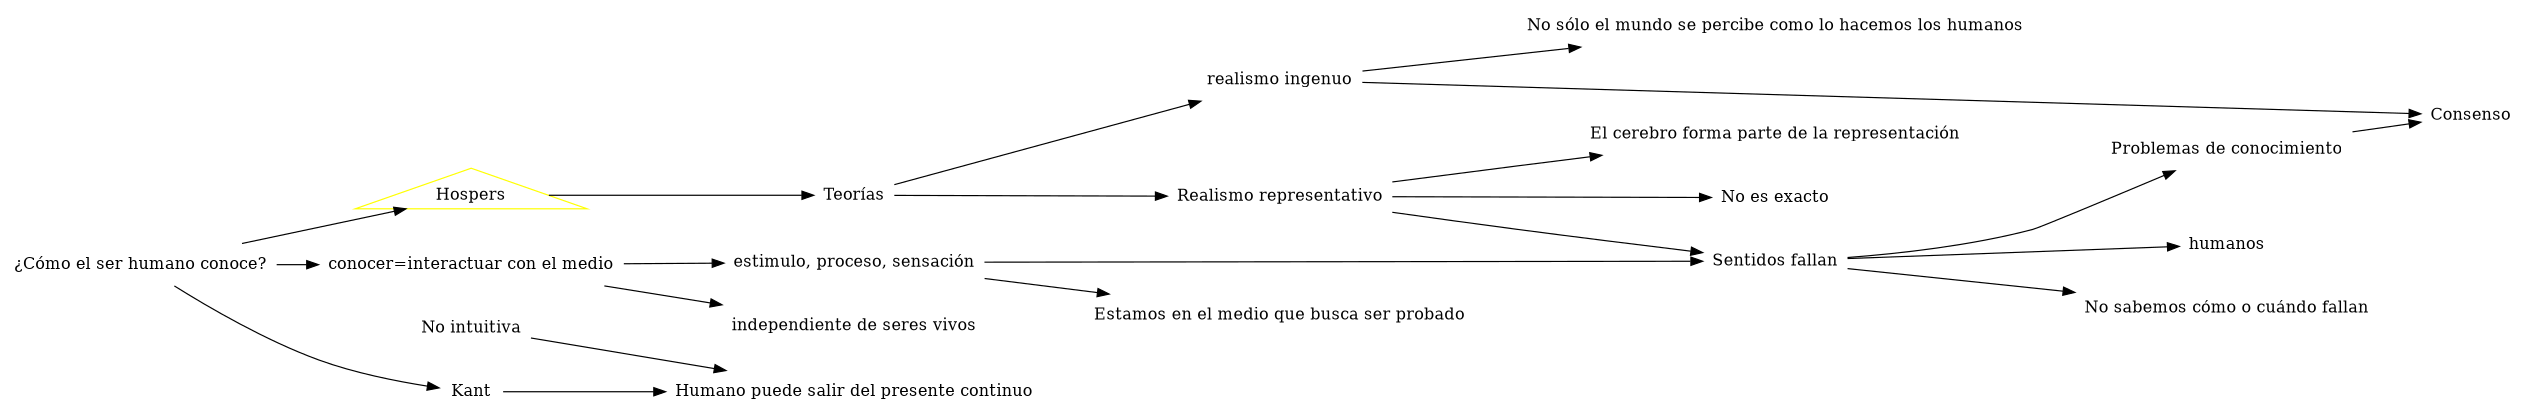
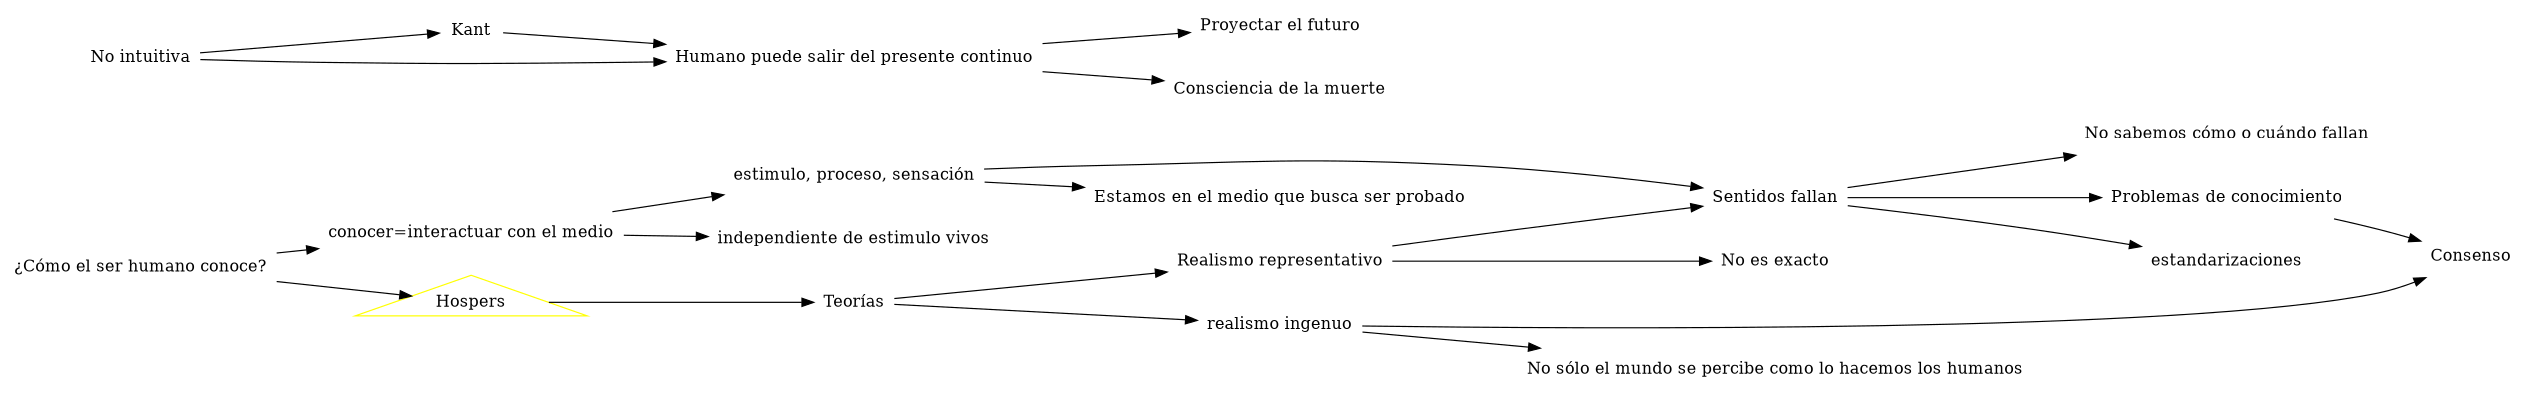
none -> (1280, 26)
none -> (1280, 89)
(1775, 134) -> none
(2227, 245) -> (2227, 261)
(854, 326) -> (854, 239)
(295, 351) -> (314, 43)
